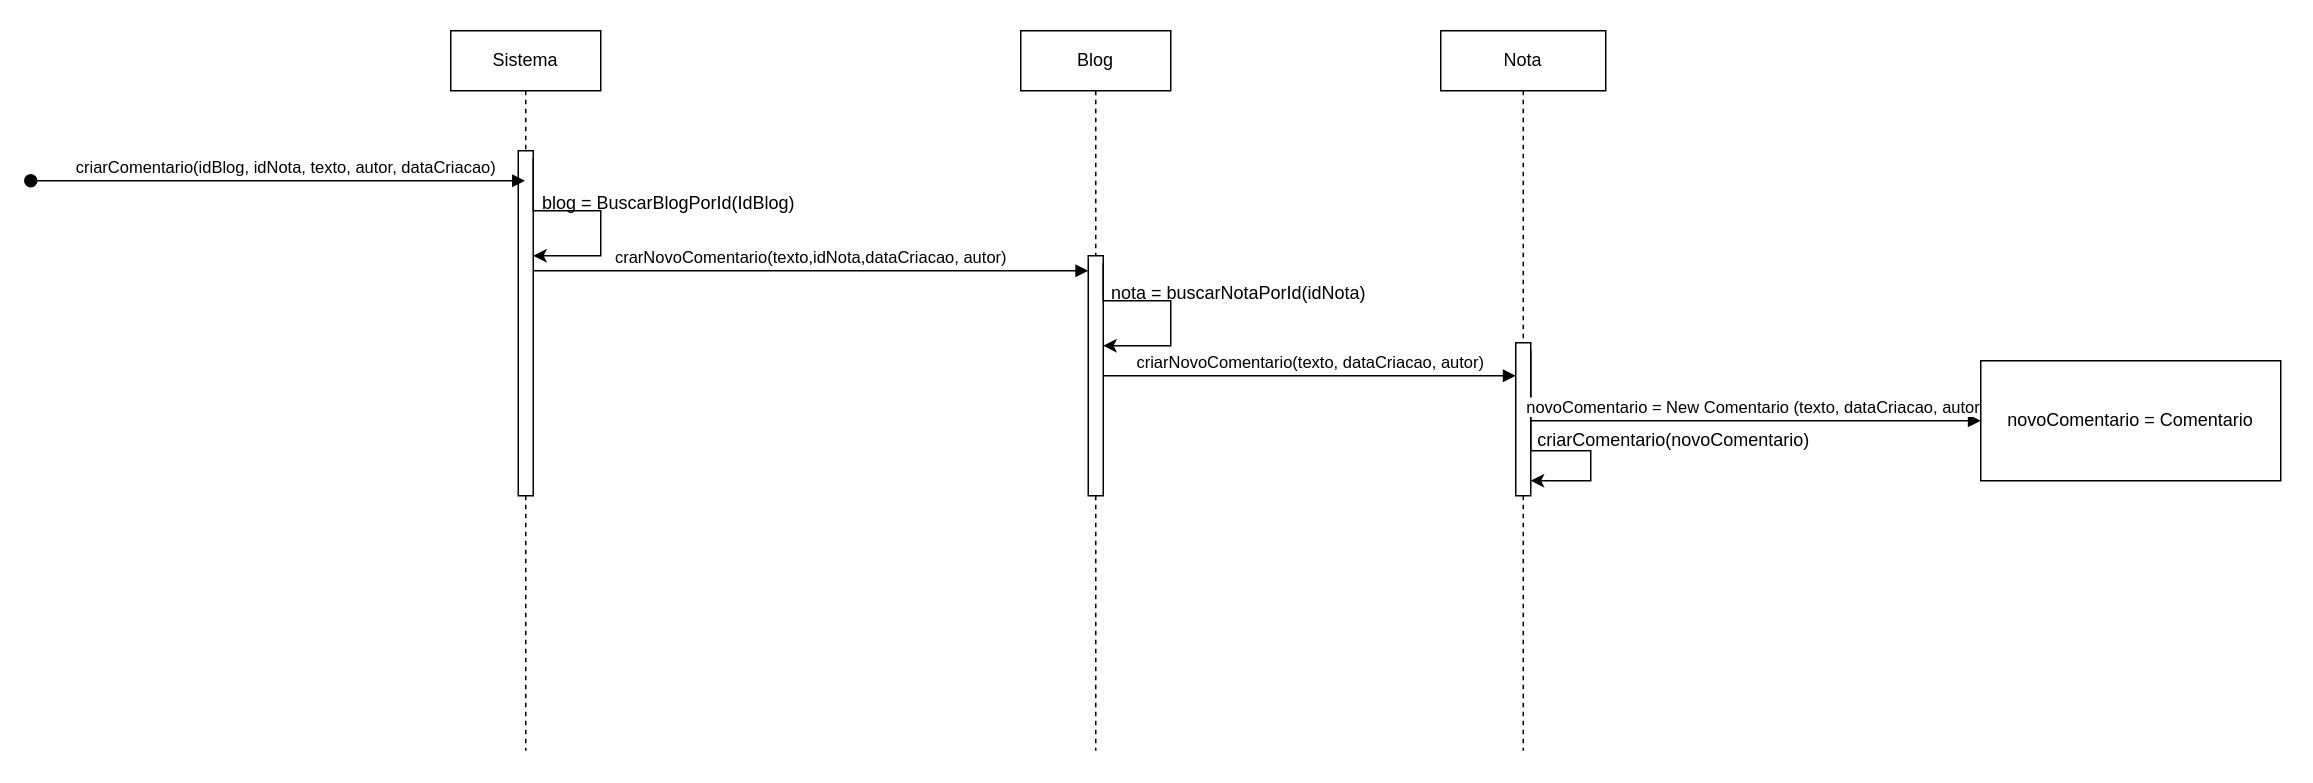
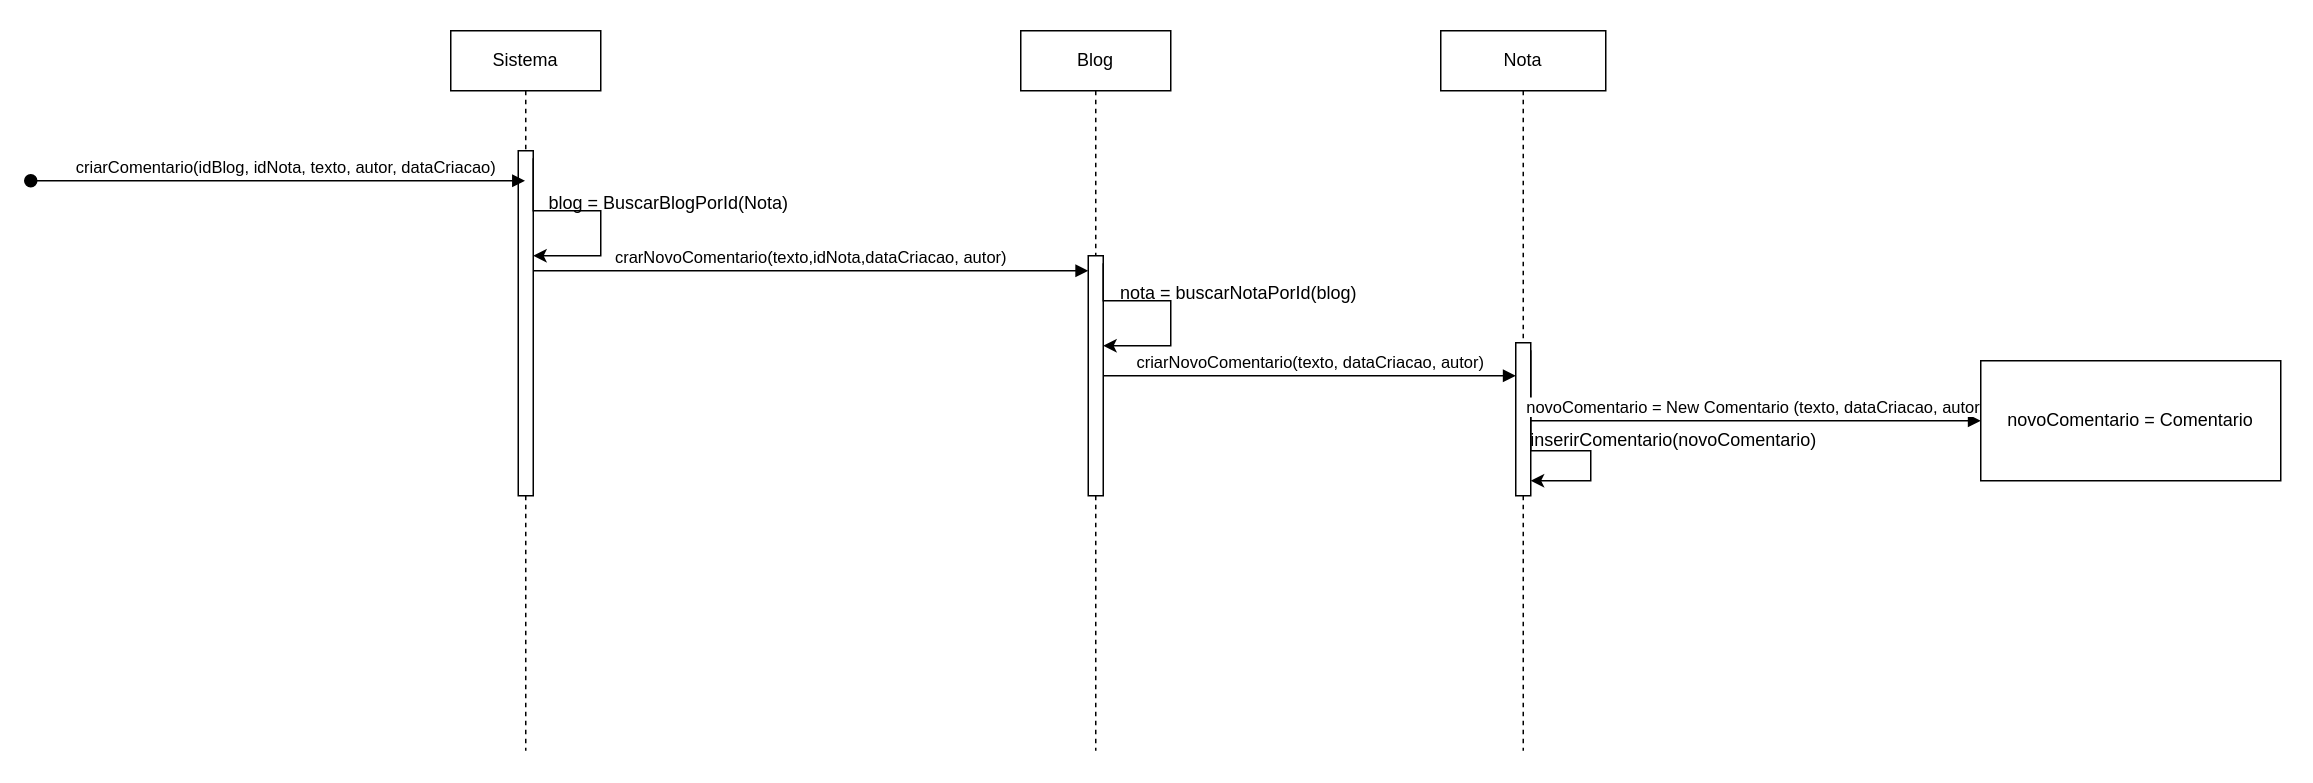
(669, 203) -> (669, 203)
(1239, 293) -> (1239, 293)
(1674, 440) -> (1674, 440)
